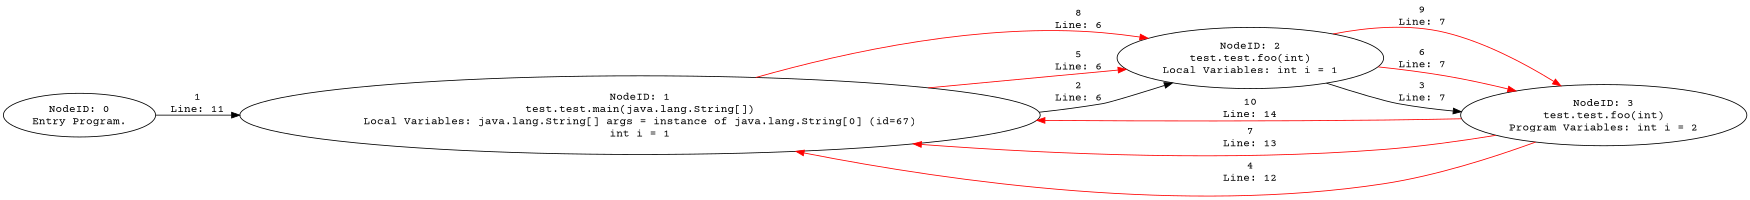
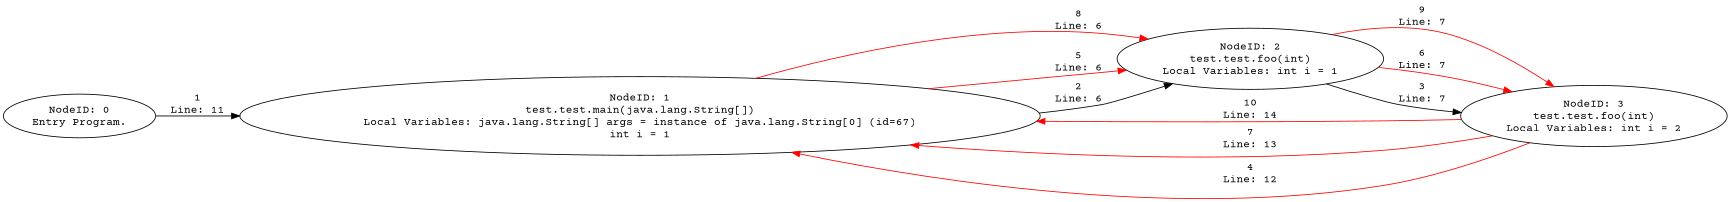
(1604, 115) -> (1594, 116)
